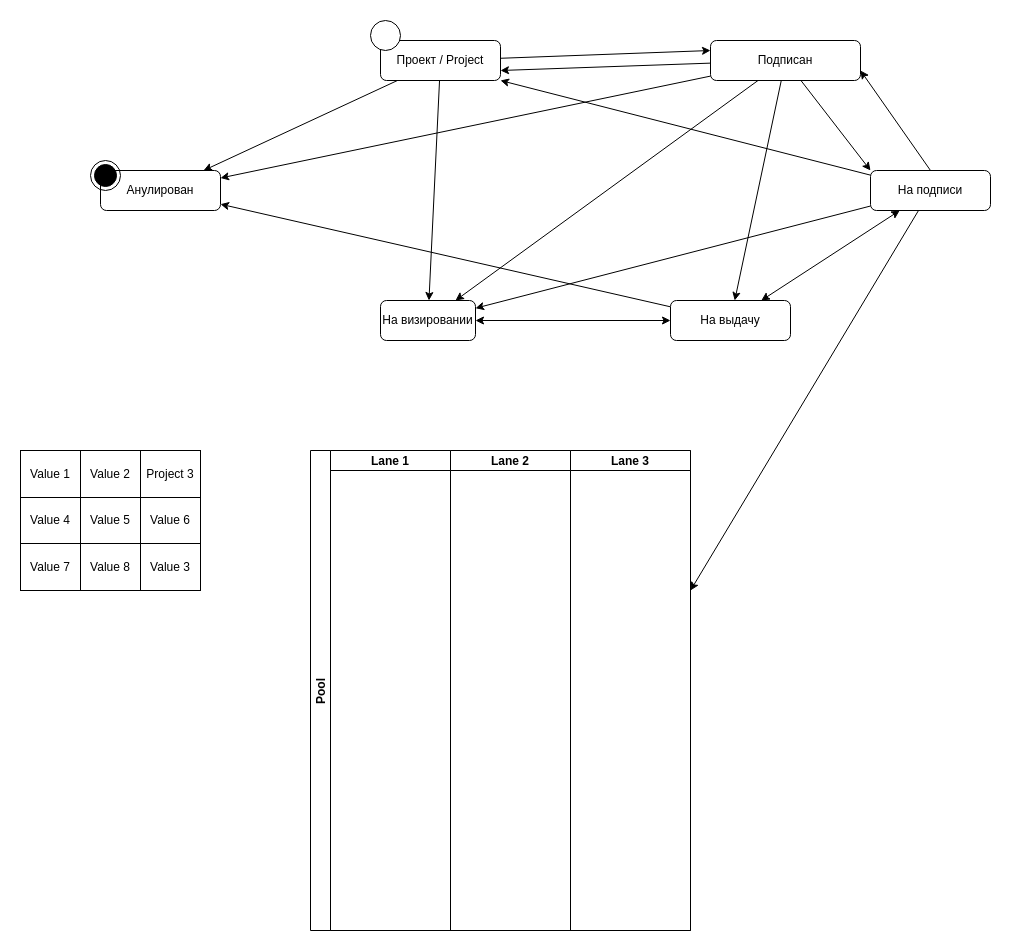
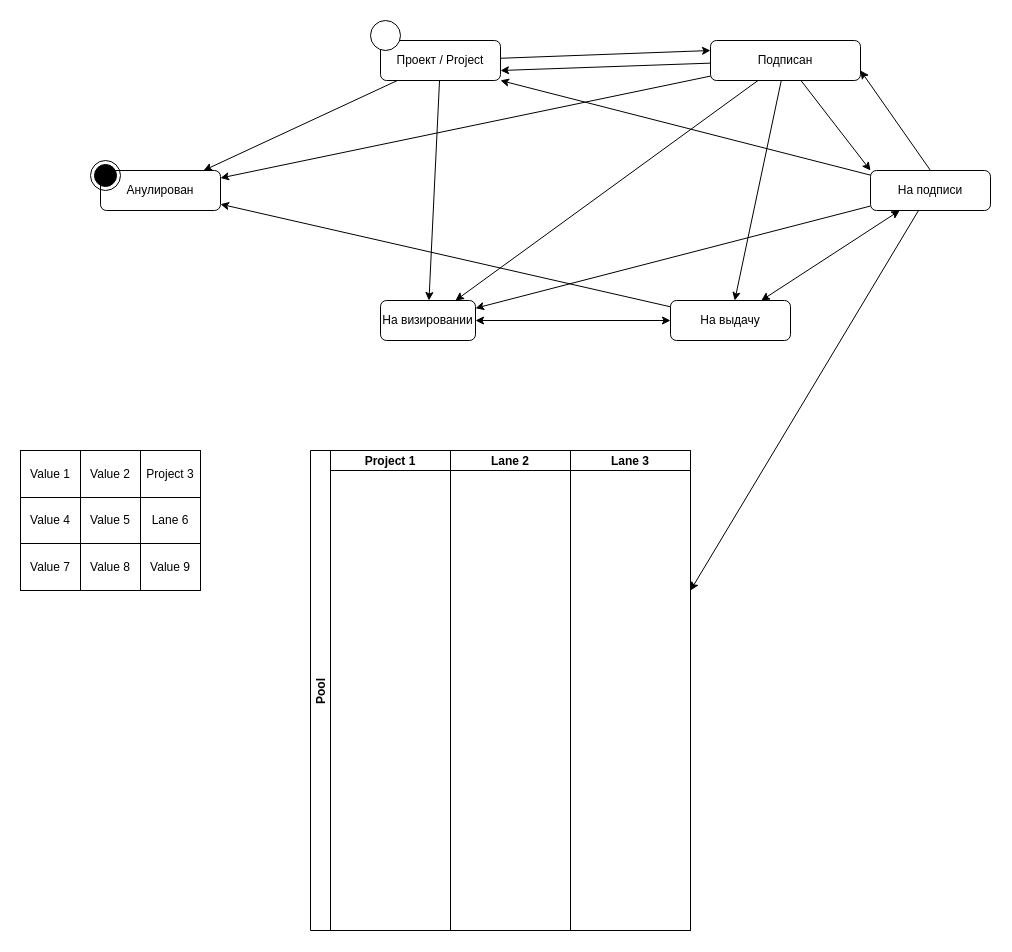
(390, 461) -> (390, 461)
(171, 521) -> (171, 521)
(171, 568) -> (171, 568)
